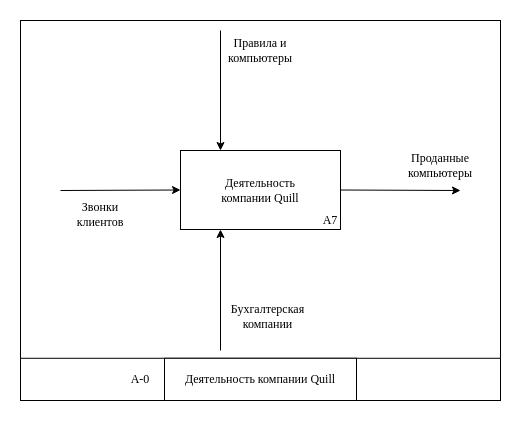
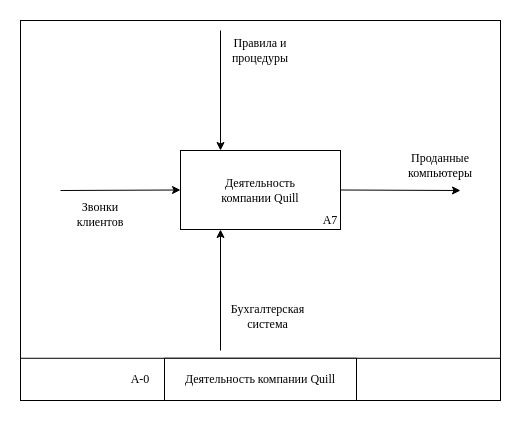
(261, 51) -> (261, 51)
(268, 317) -> (268, 317)
